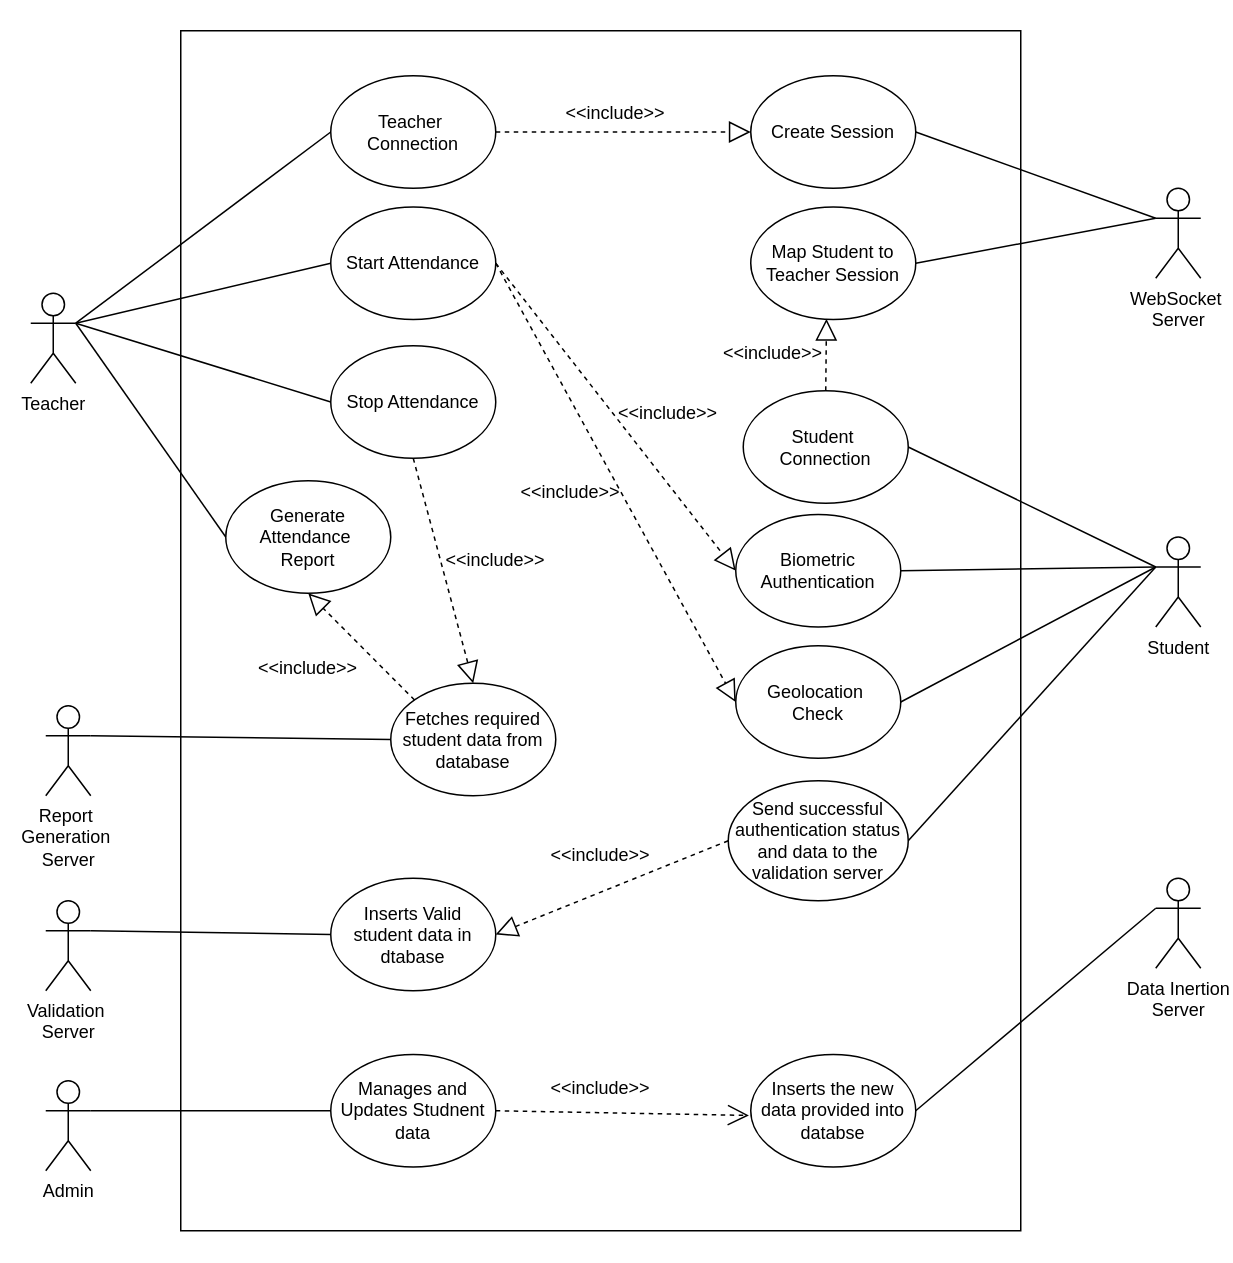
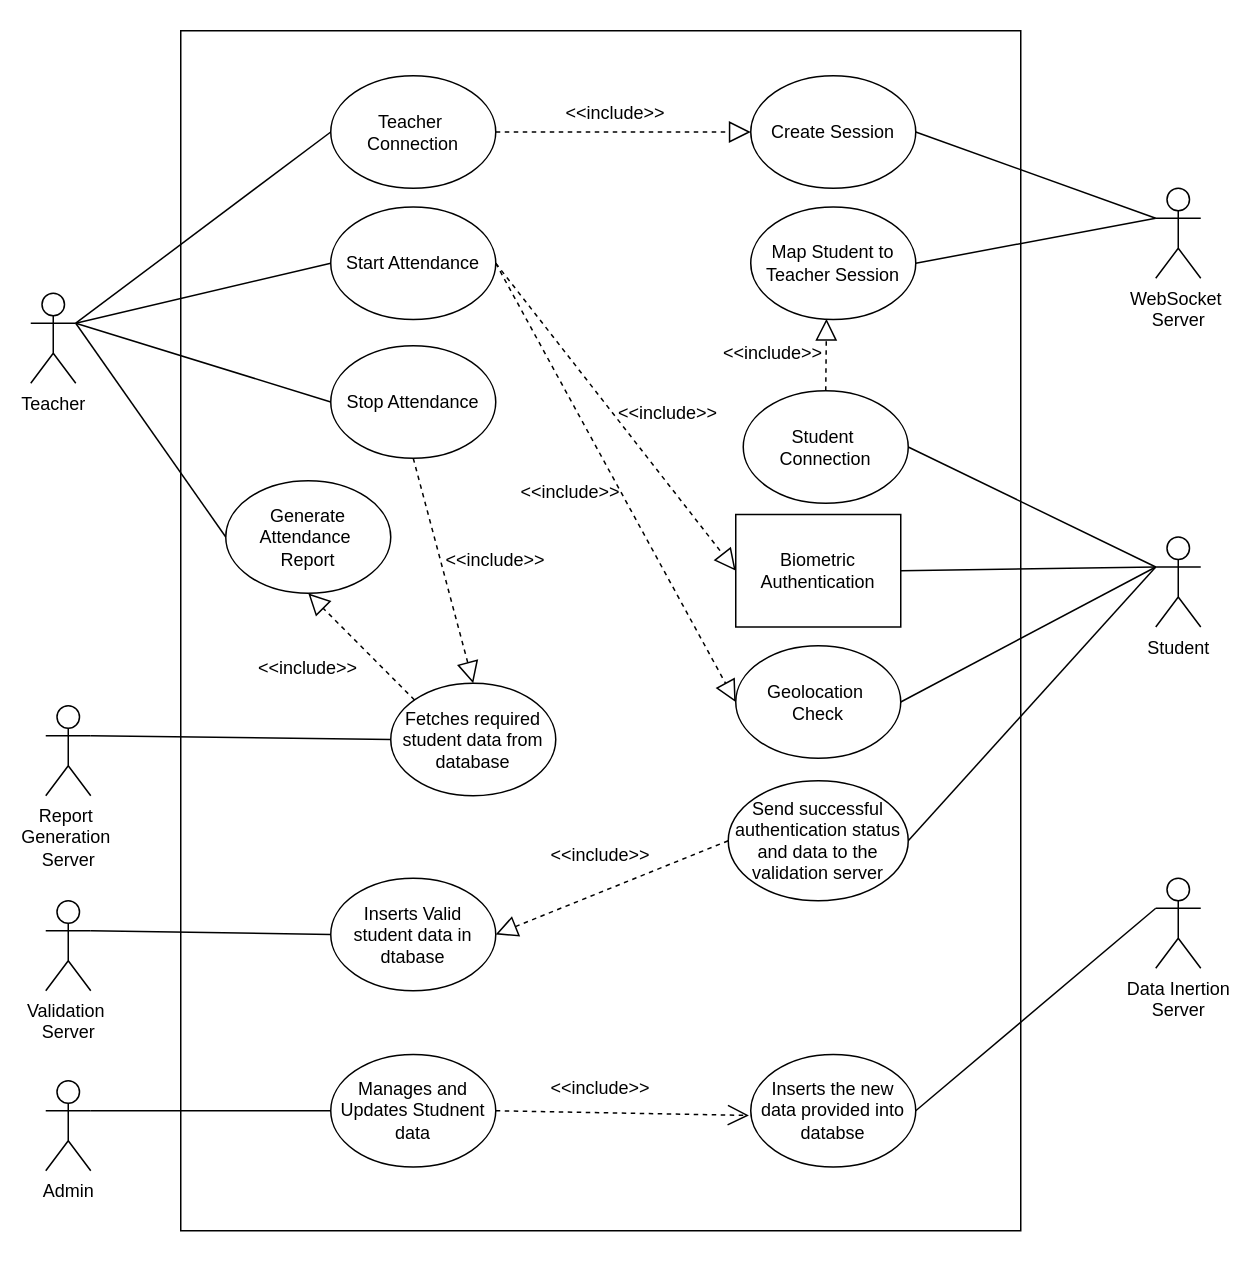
(818, 571) -> (818, 571)
